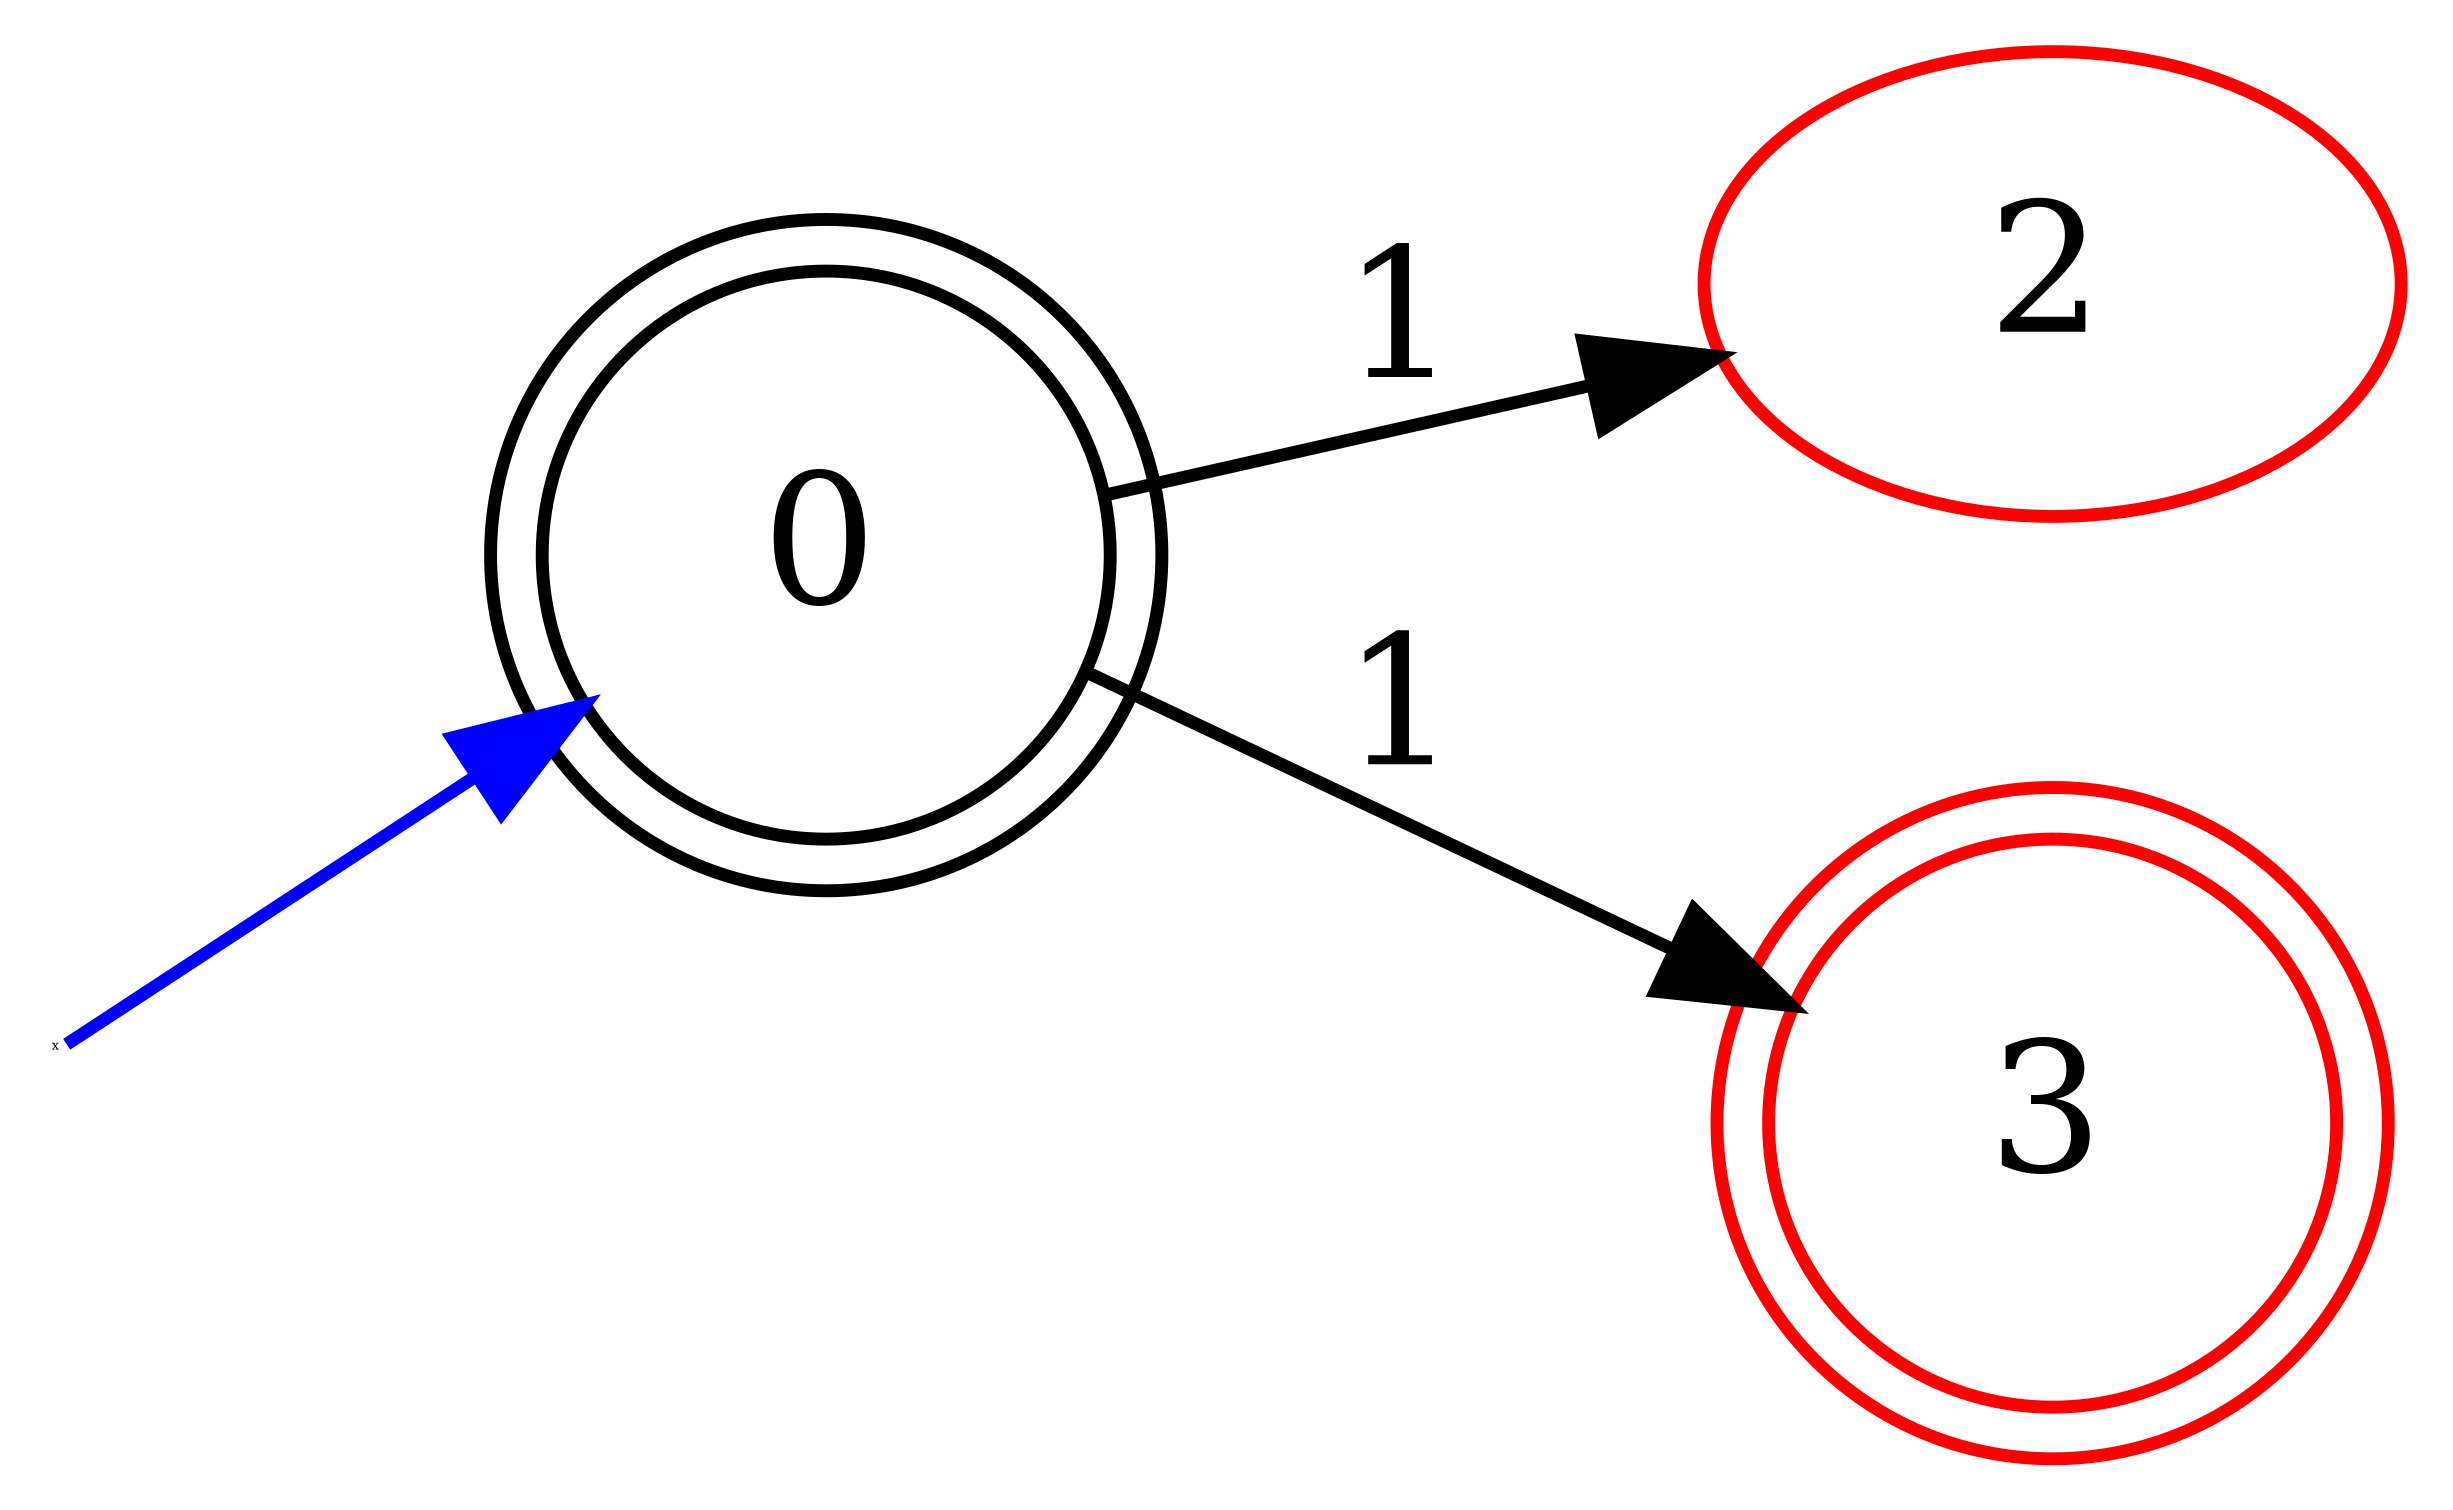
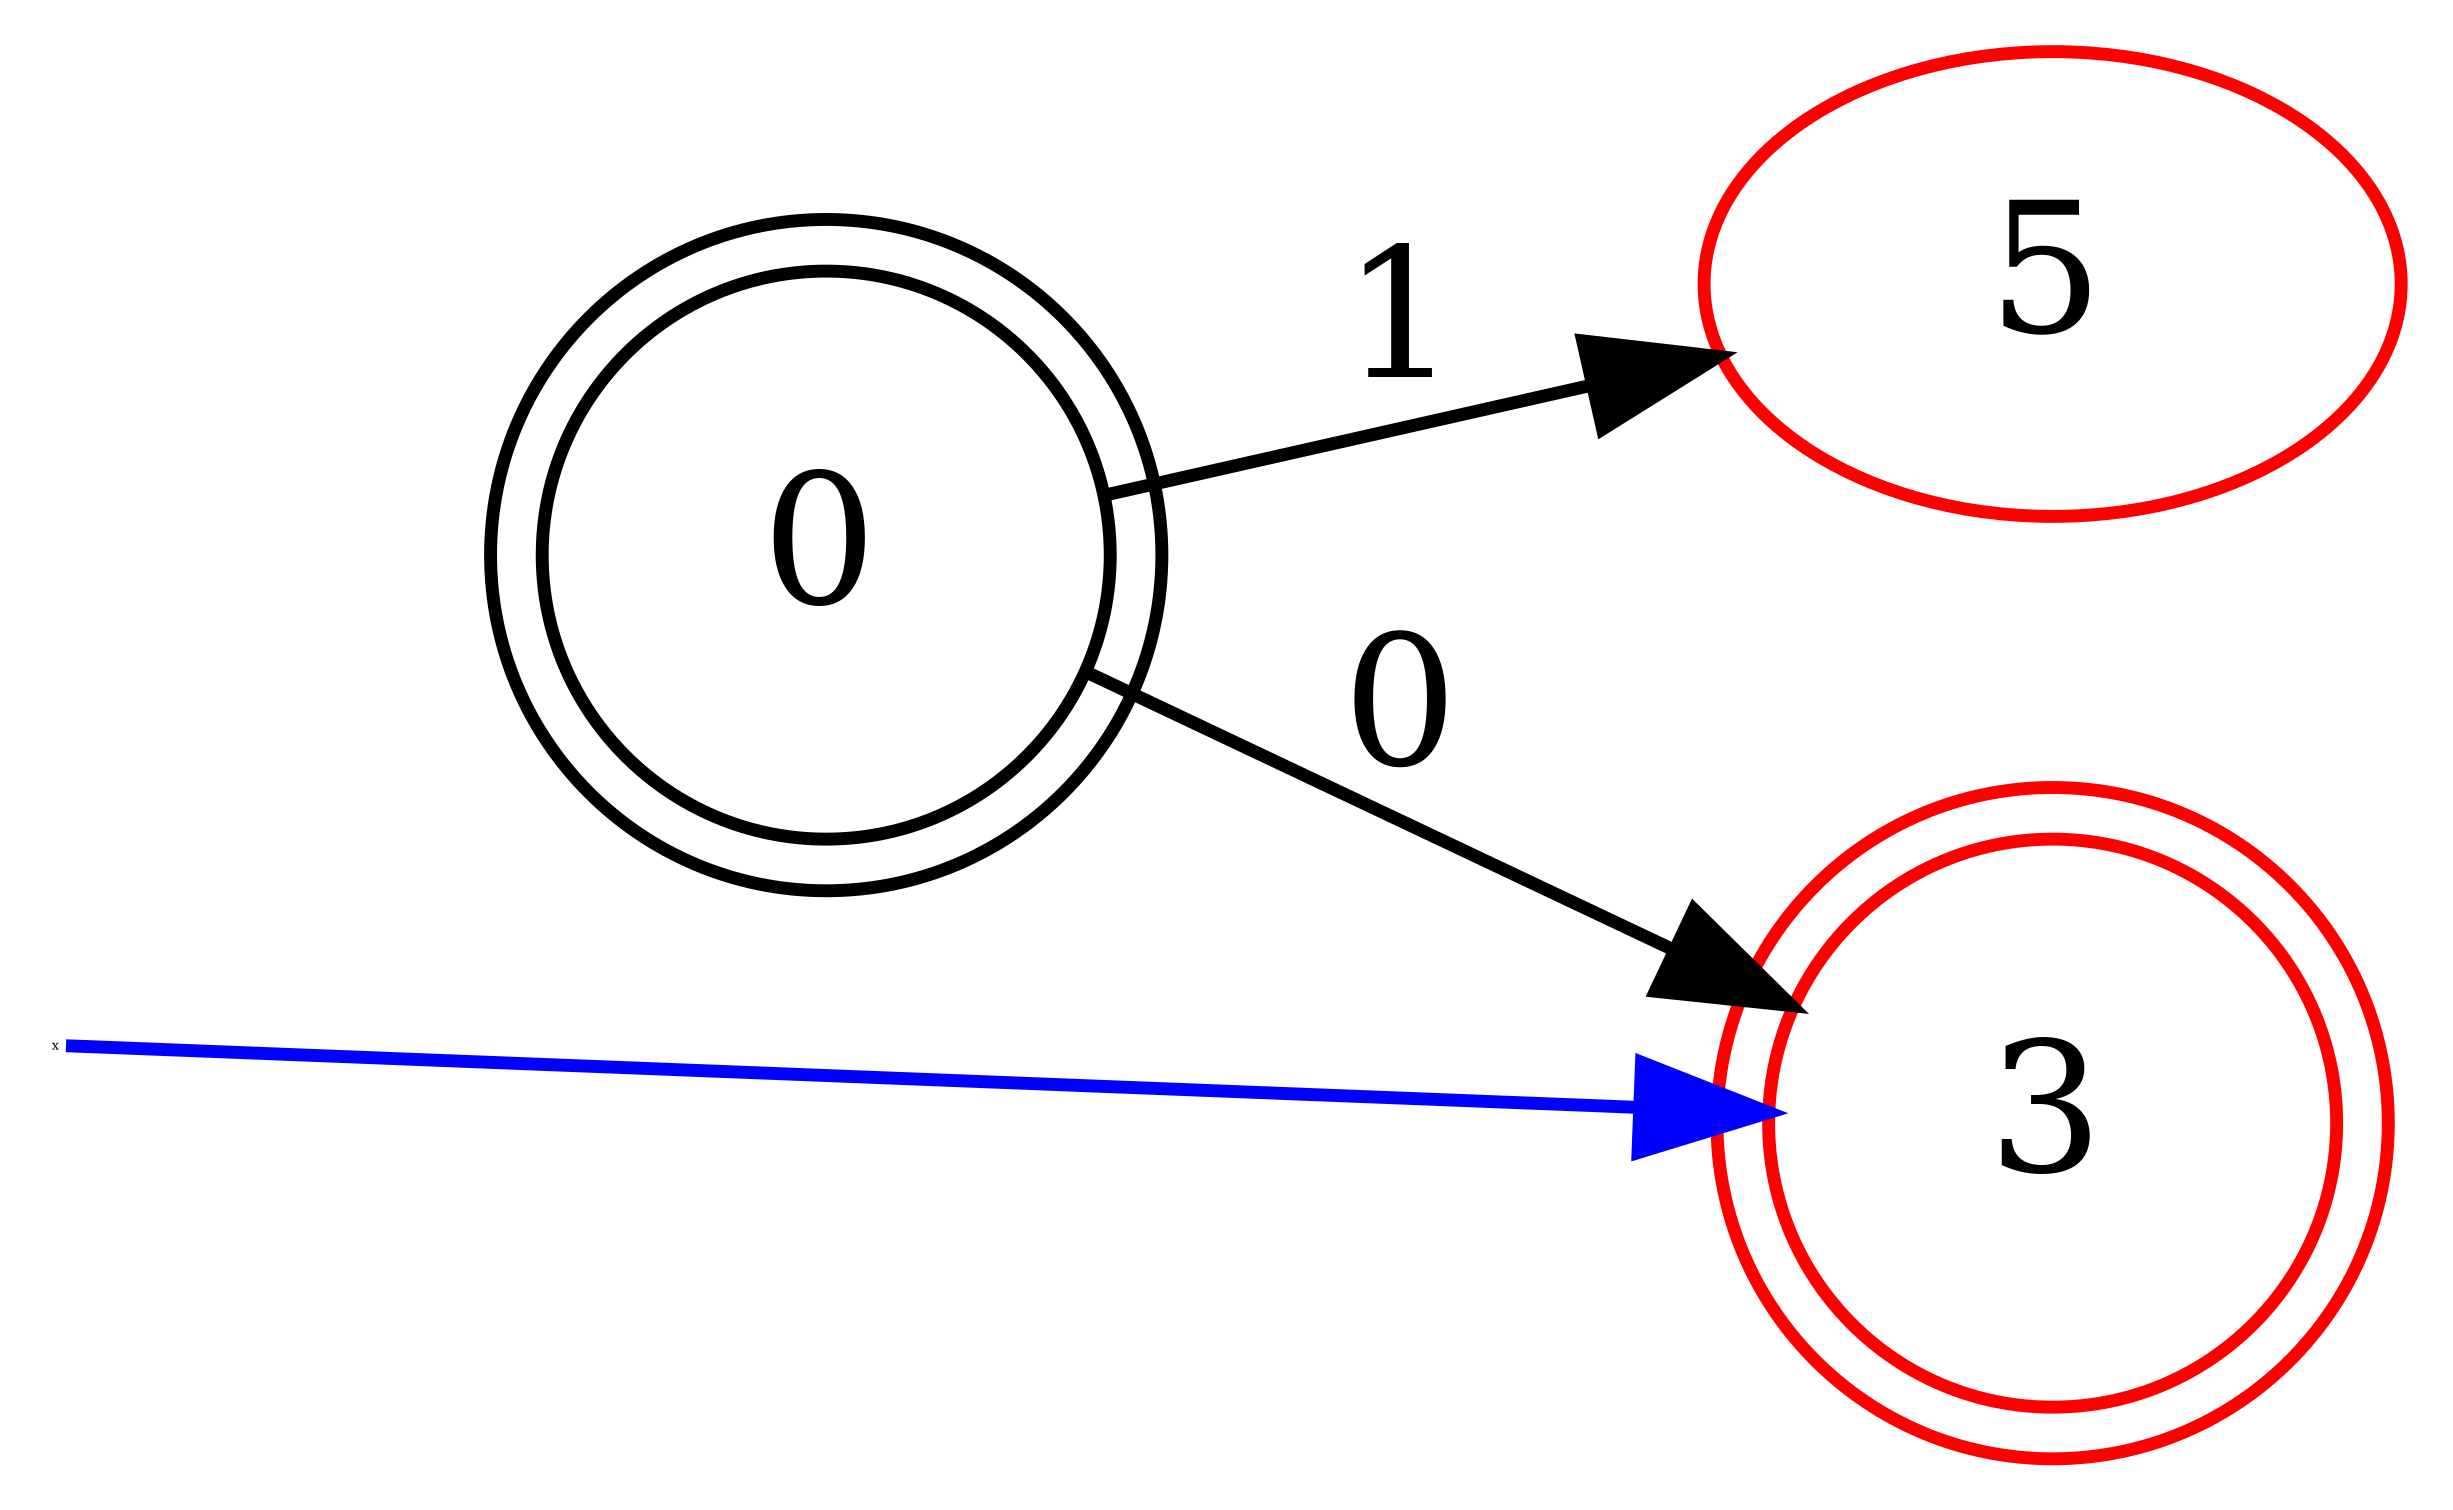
(2053, 284) -> (2053, 284)
(1407, 716) -> (1407, 716)
(269, 911) -> (852, 1077)
